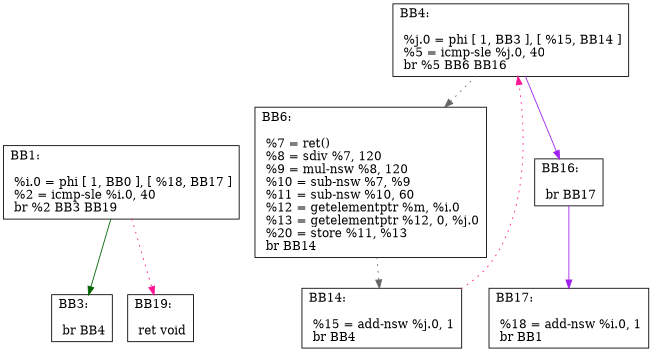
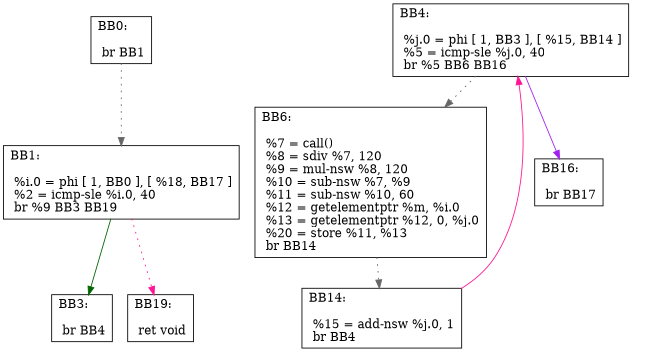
none -> (121, 40)
(296, 144) -> (298, 144)
(518, 196) -> (518, 196)
(64, 208) -> (64, 208)
(569, 318) -> none
